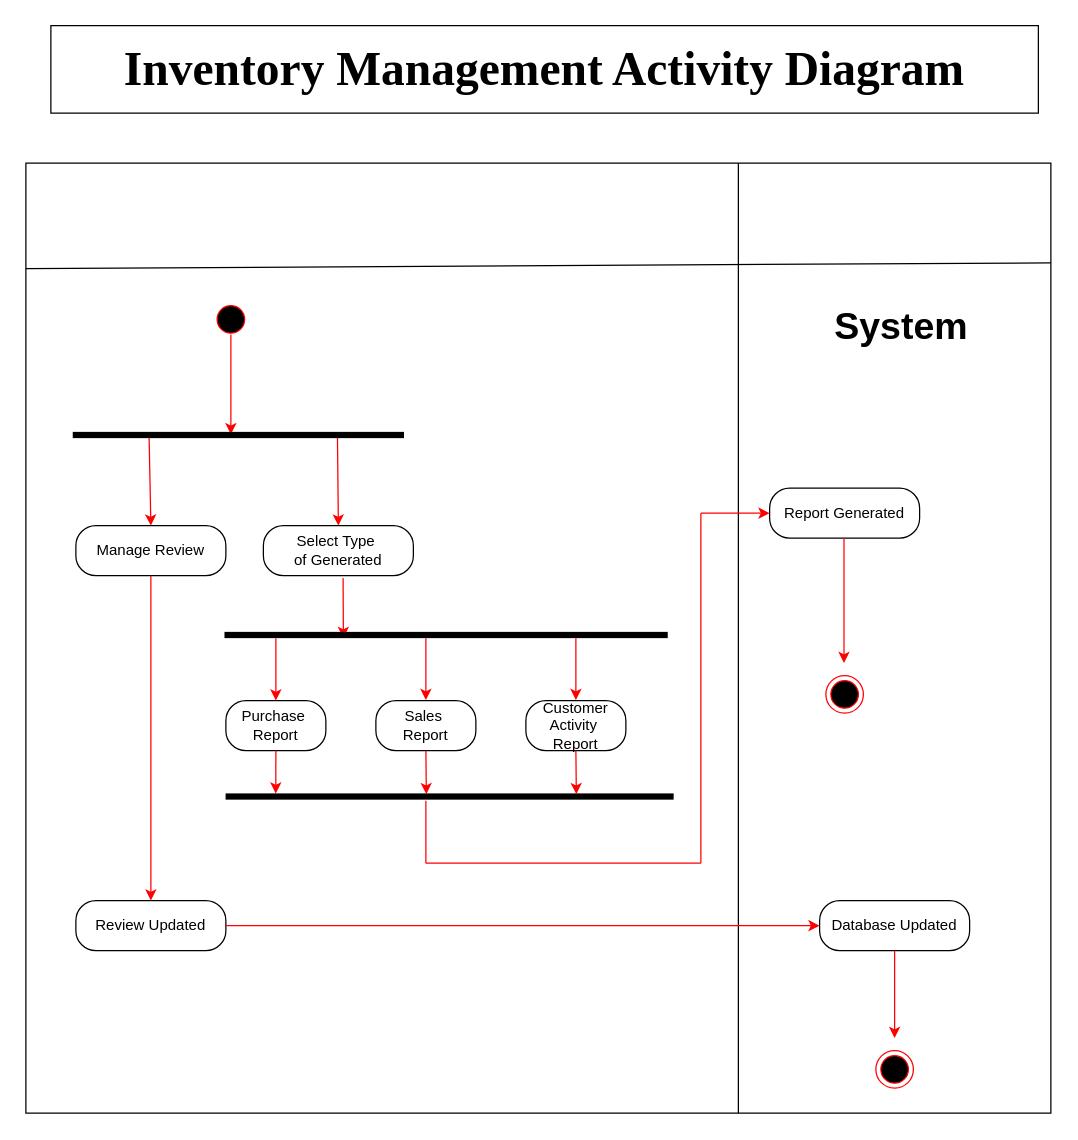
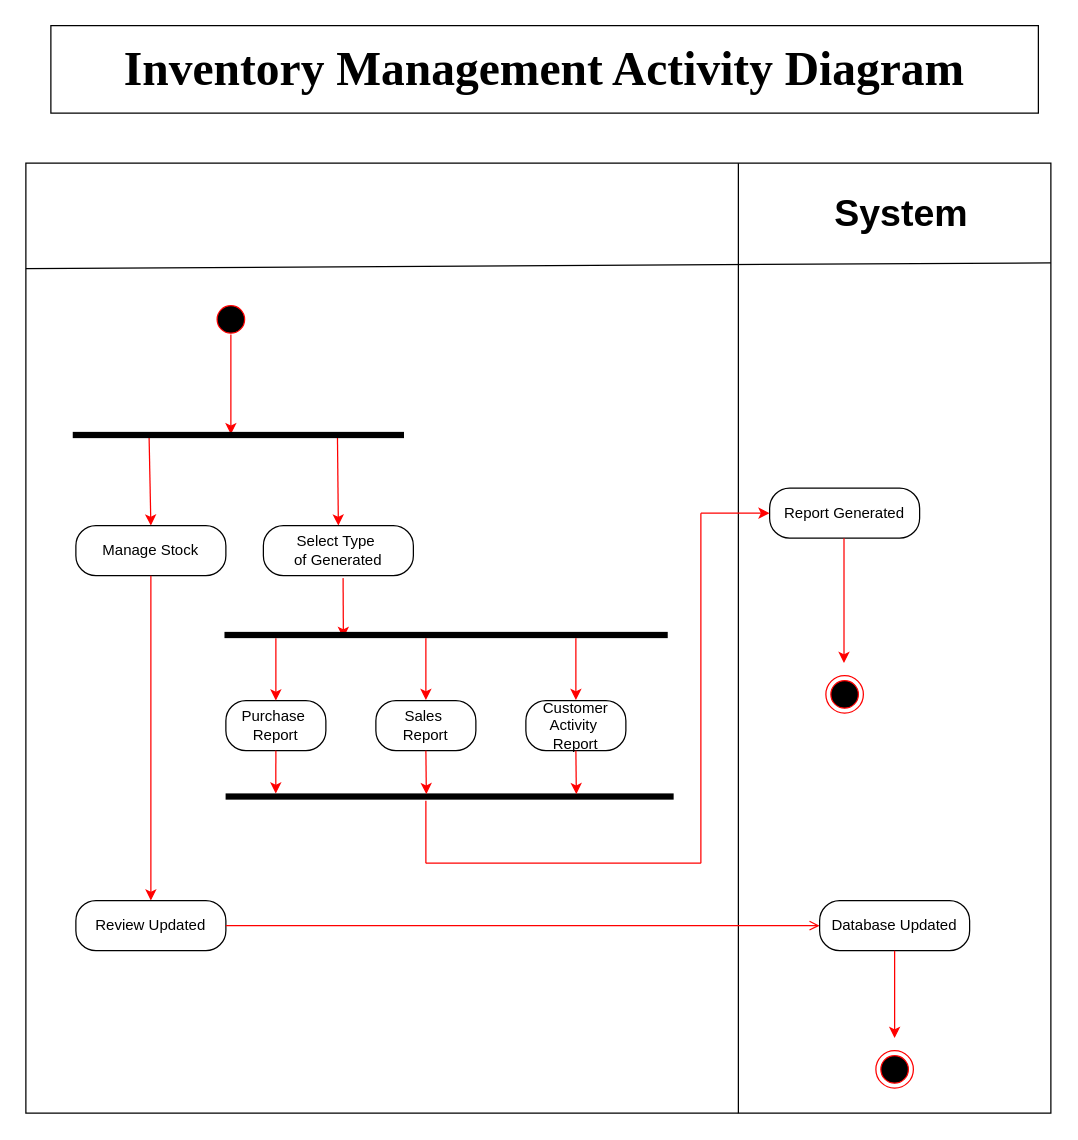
(901, 326) -> (901, 213)
(151, 551) -> (151, 551)
(809, 926) -> (812, 926)
